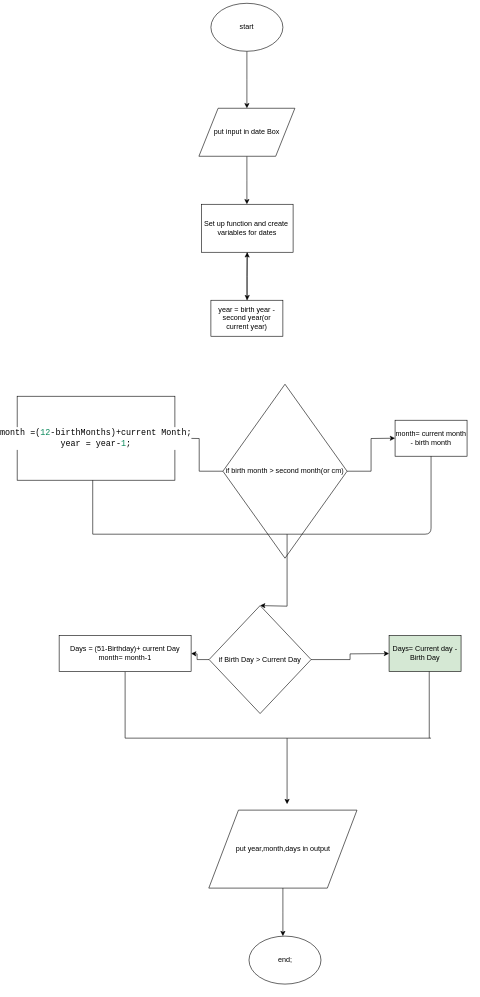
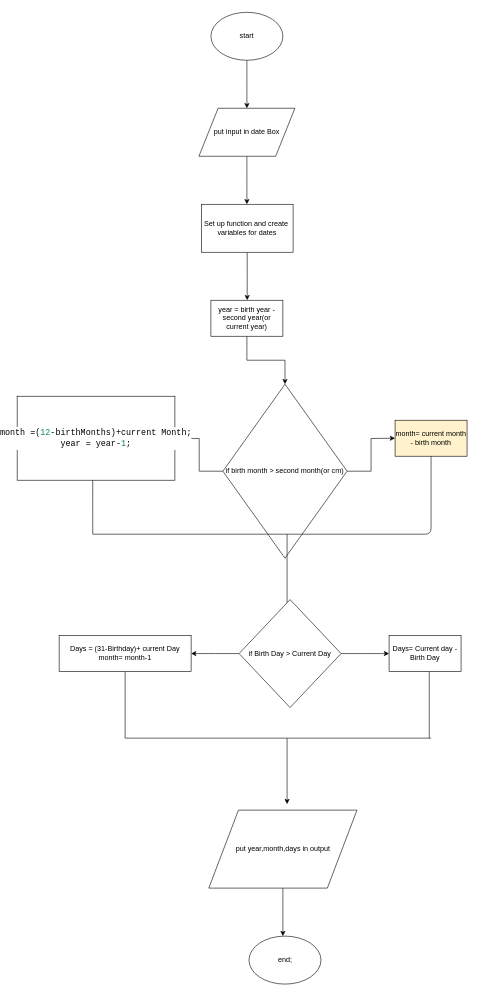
(247, 27) -> (247, 36)
(247, 299) -> (284, 360)
(431, 438) -> (431, 438)
(125, 654) -> (125, 654)
(425, 654) -> (425, 654)
(260, 660) -> (290, 654)
